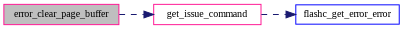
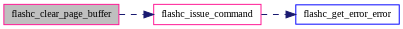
(61, 14) -> (61, 14)
(207, 14) -> (207, 14)
